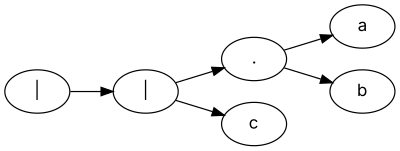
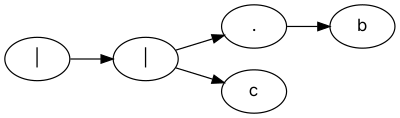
(362, 26) -> none
